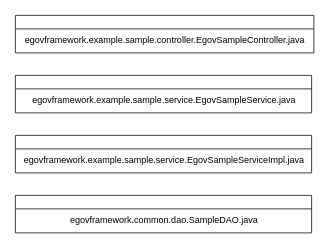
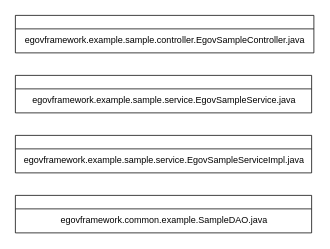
(164, 220) -> (164, 220)
